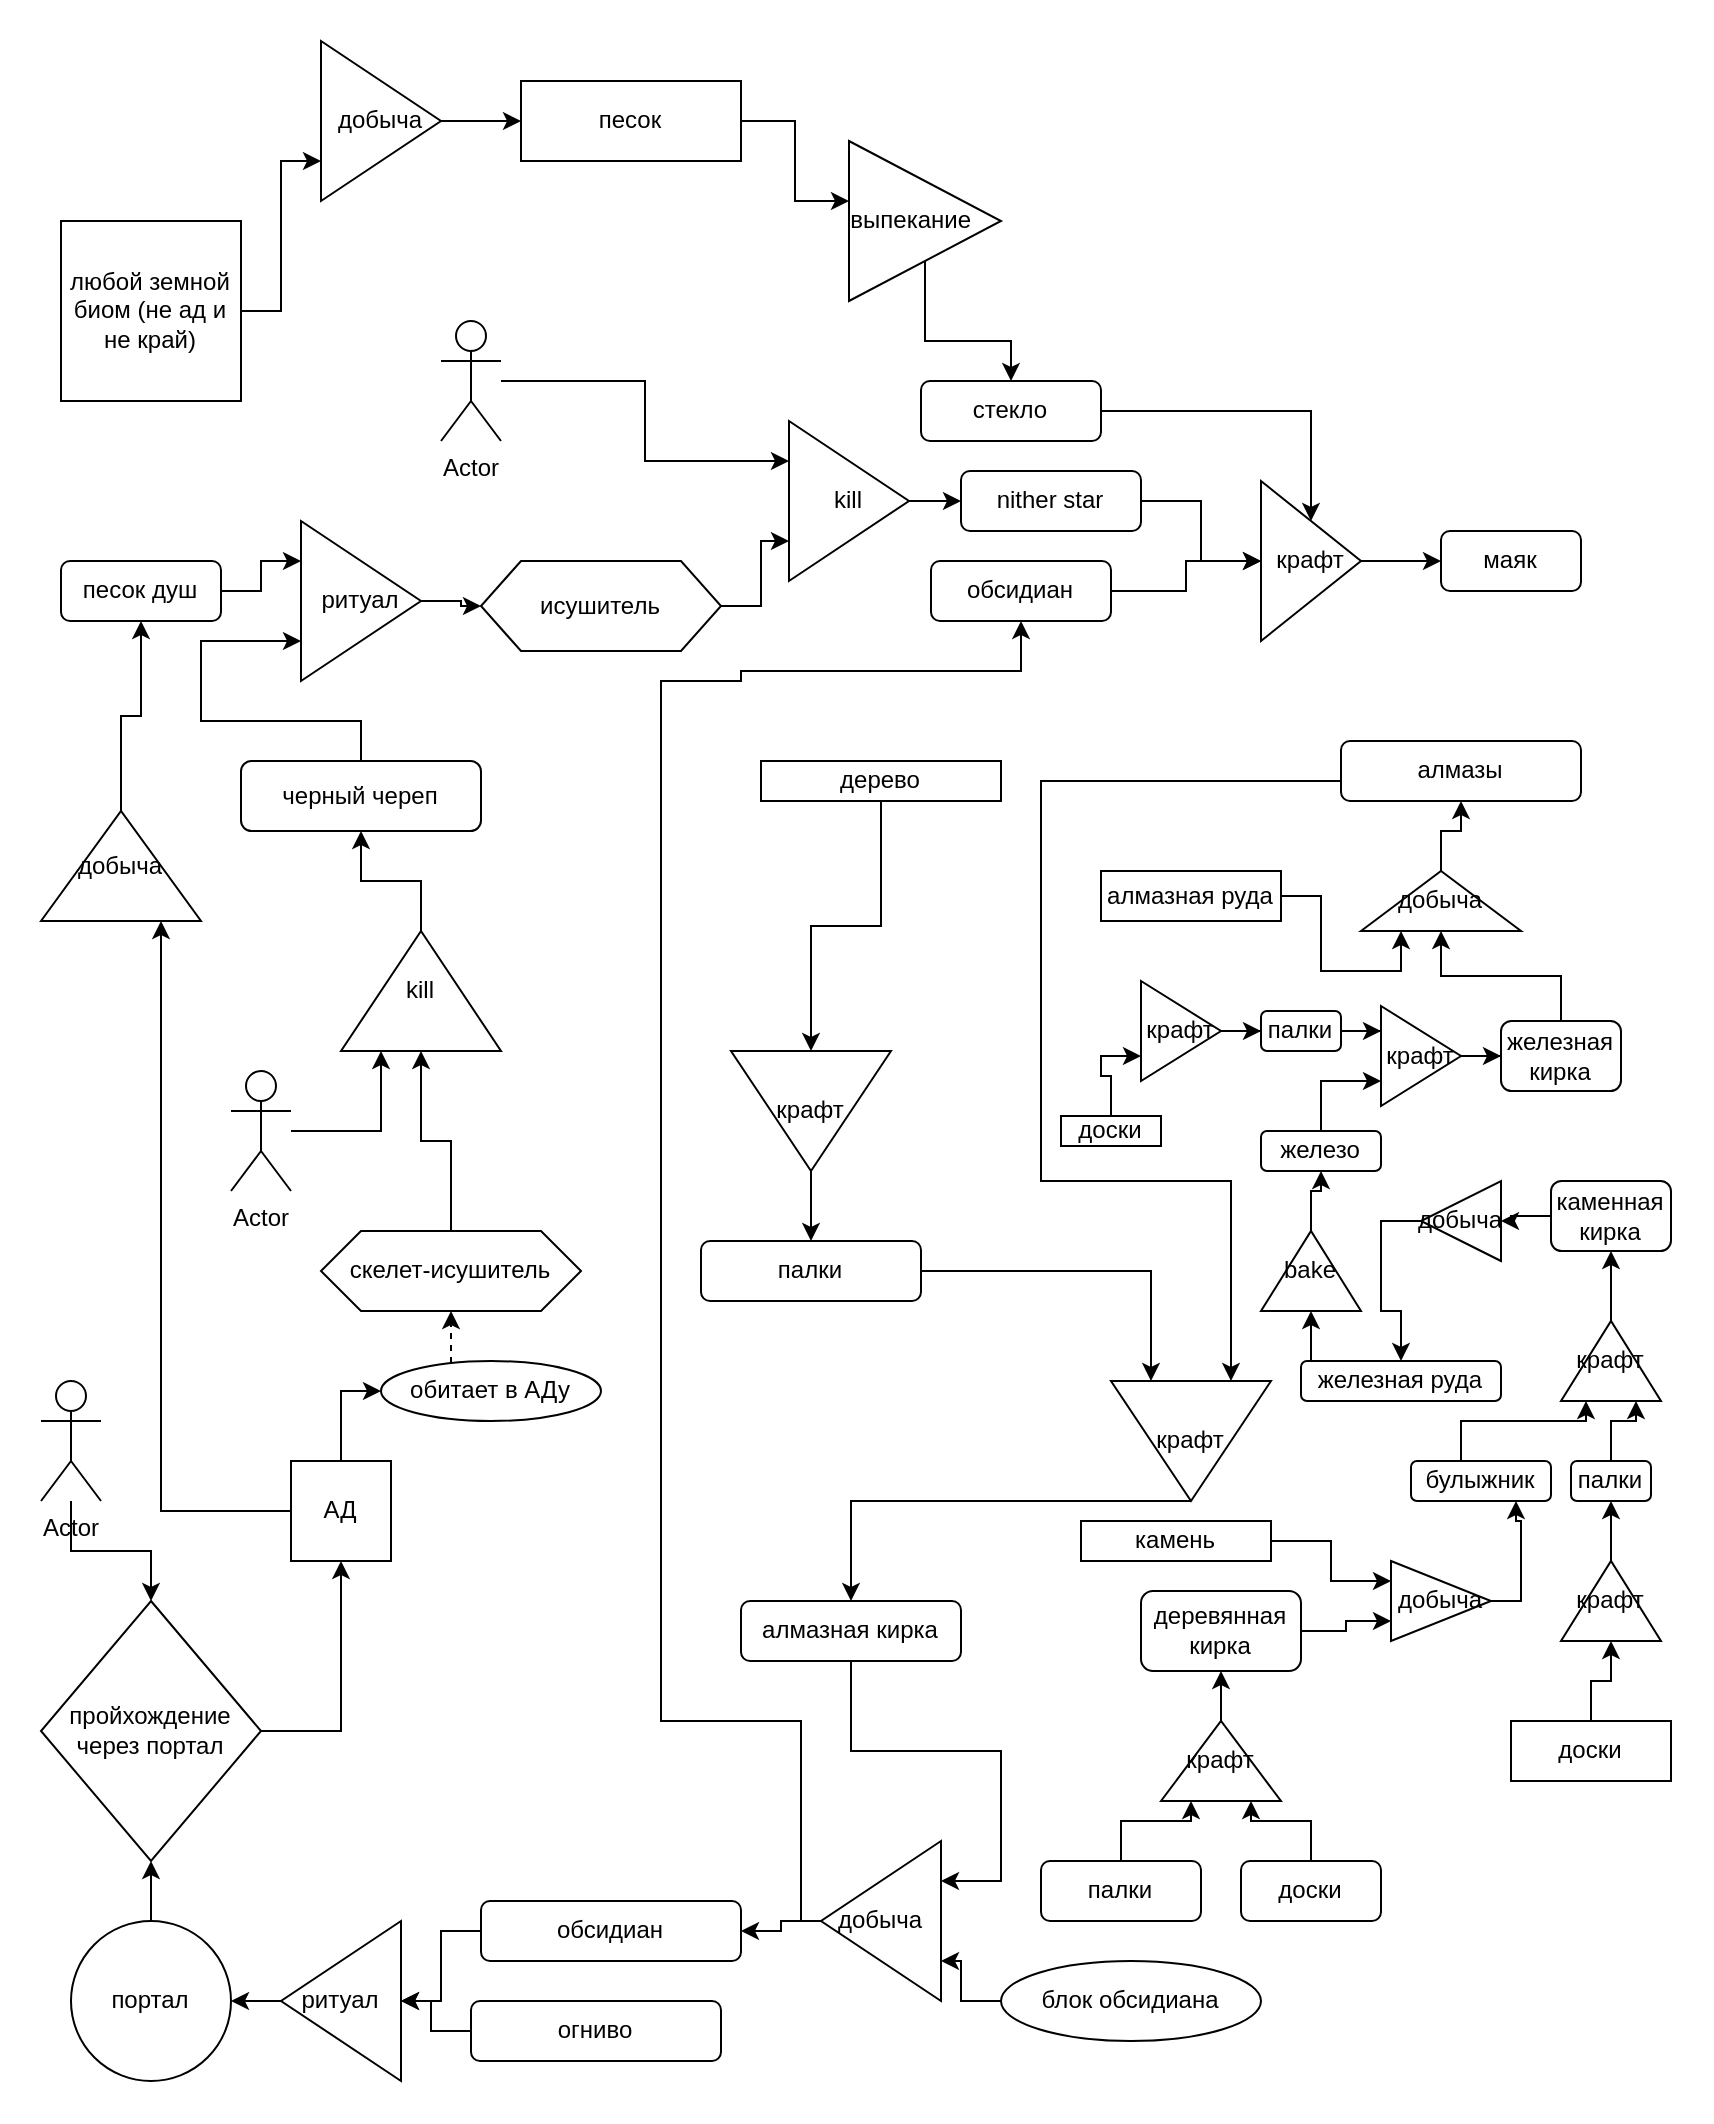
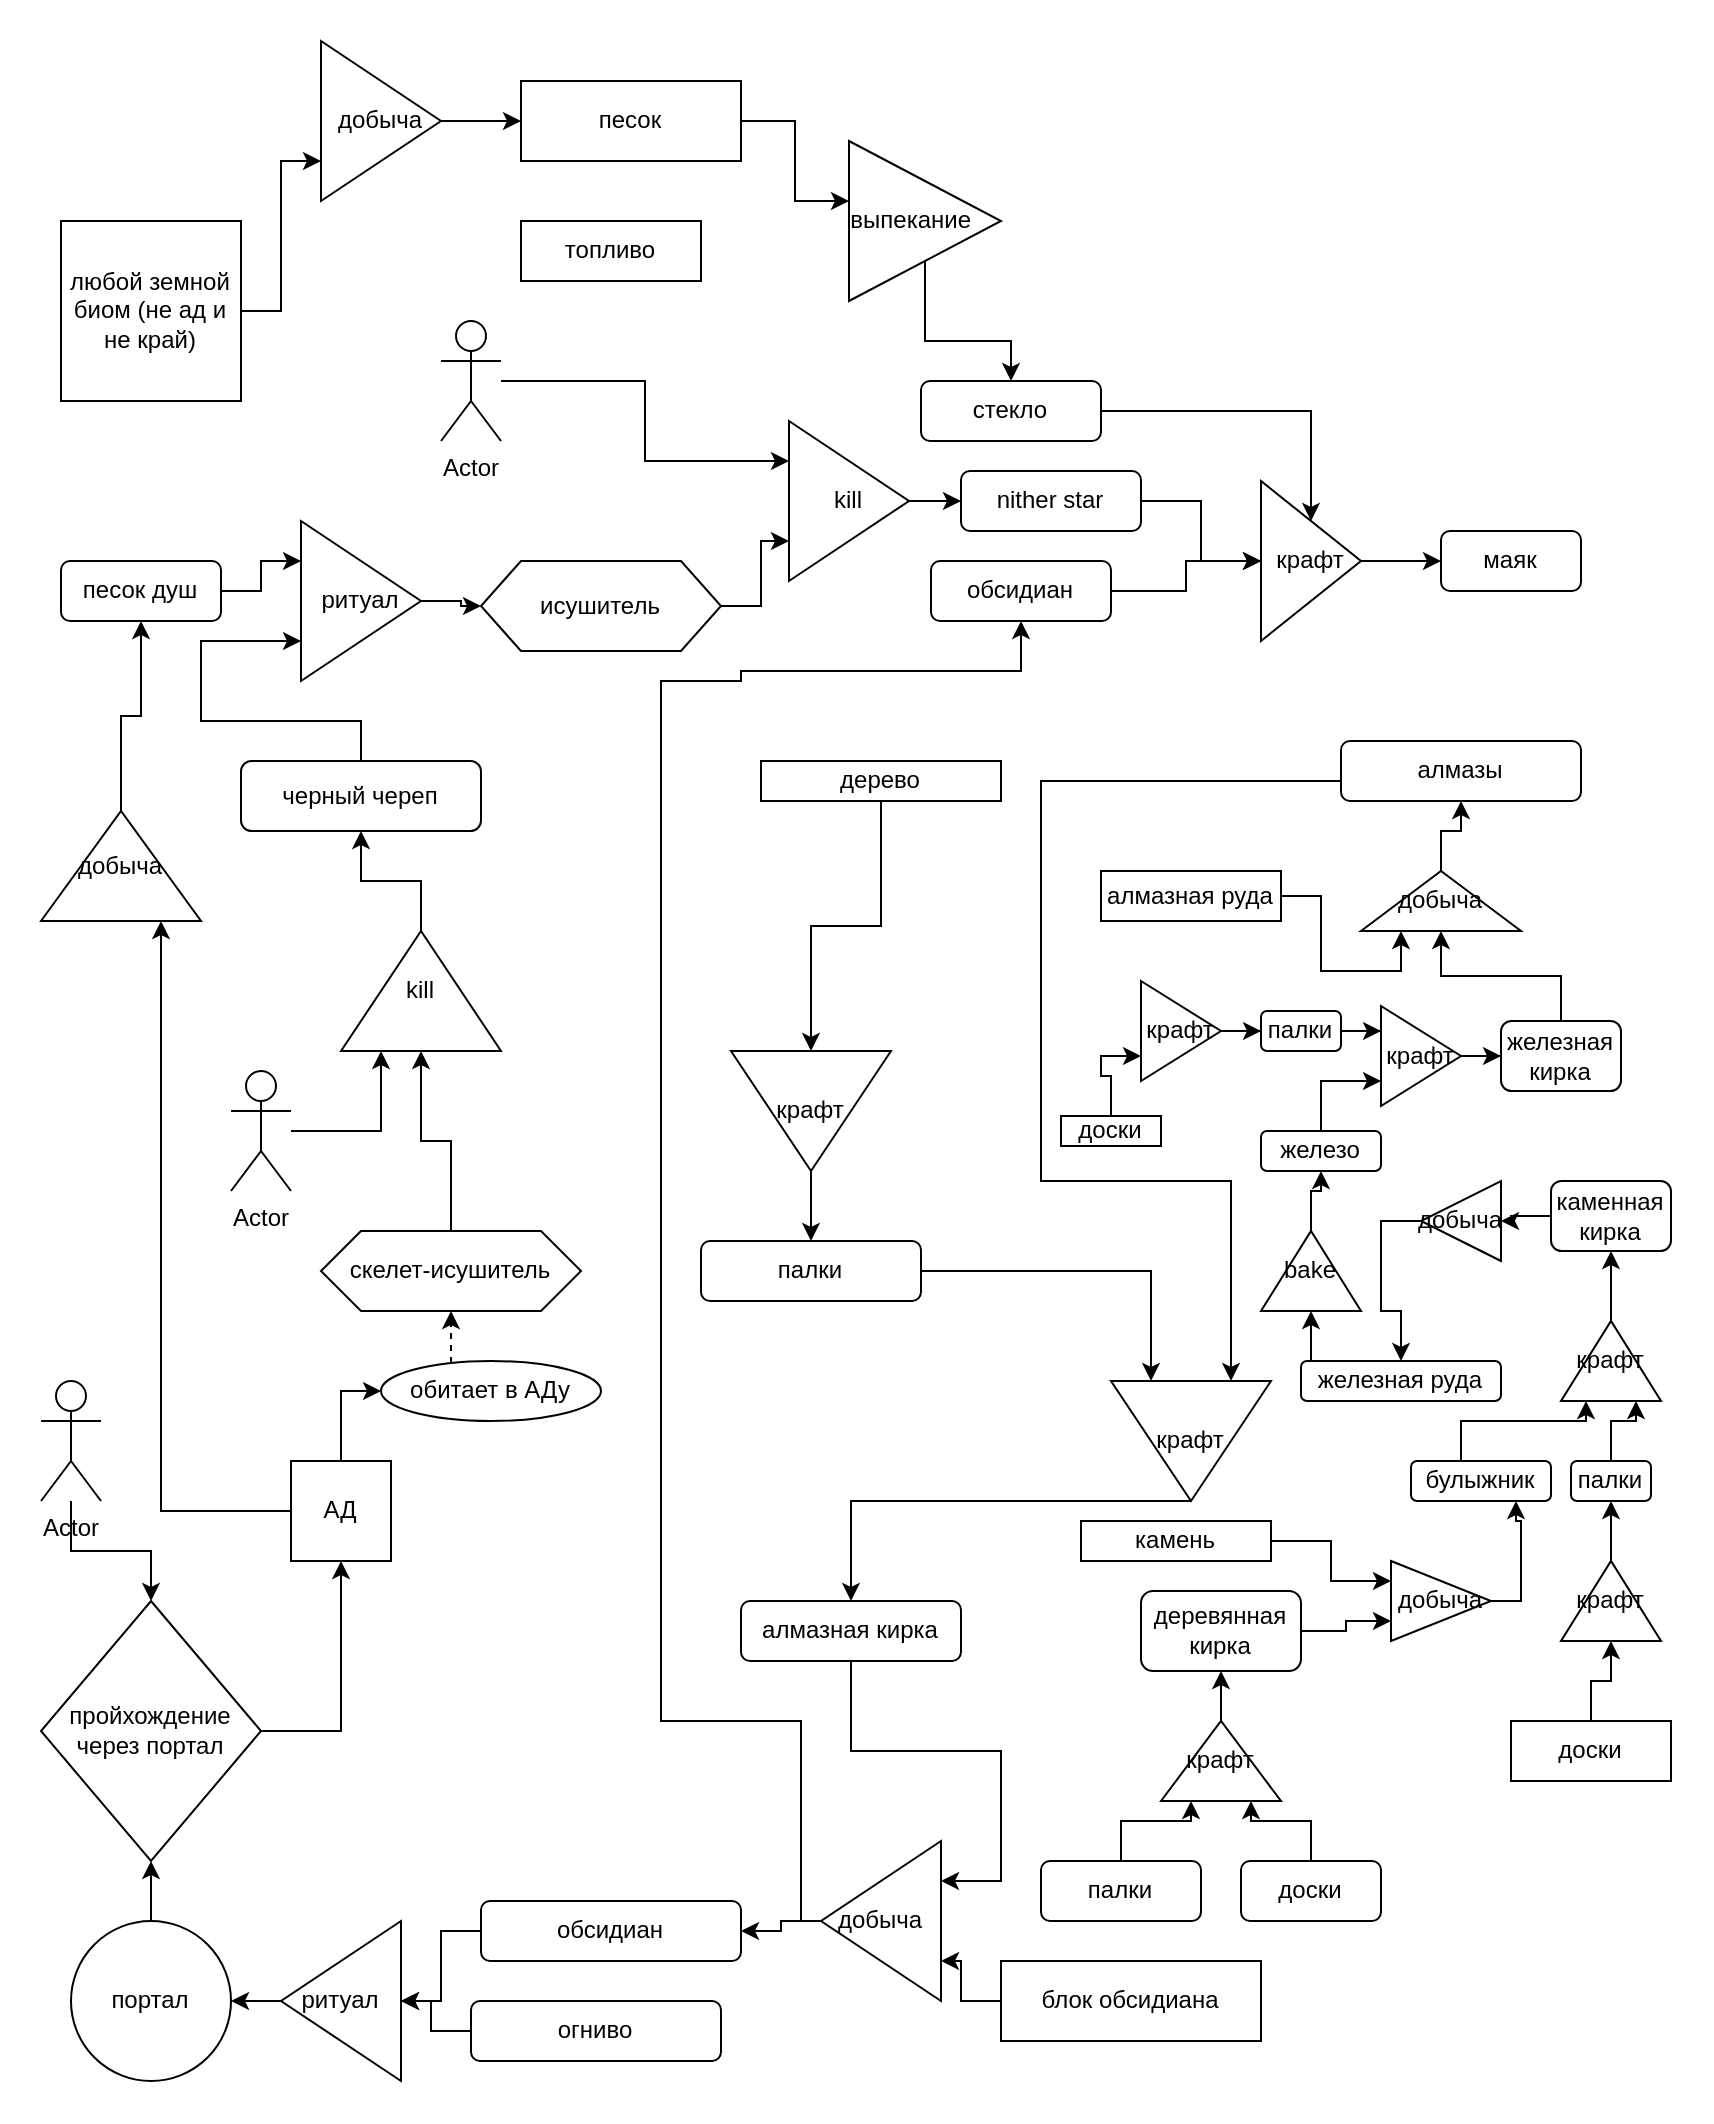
none -> (611, 251)
(1131, 2001) -> (1131, 2001)
